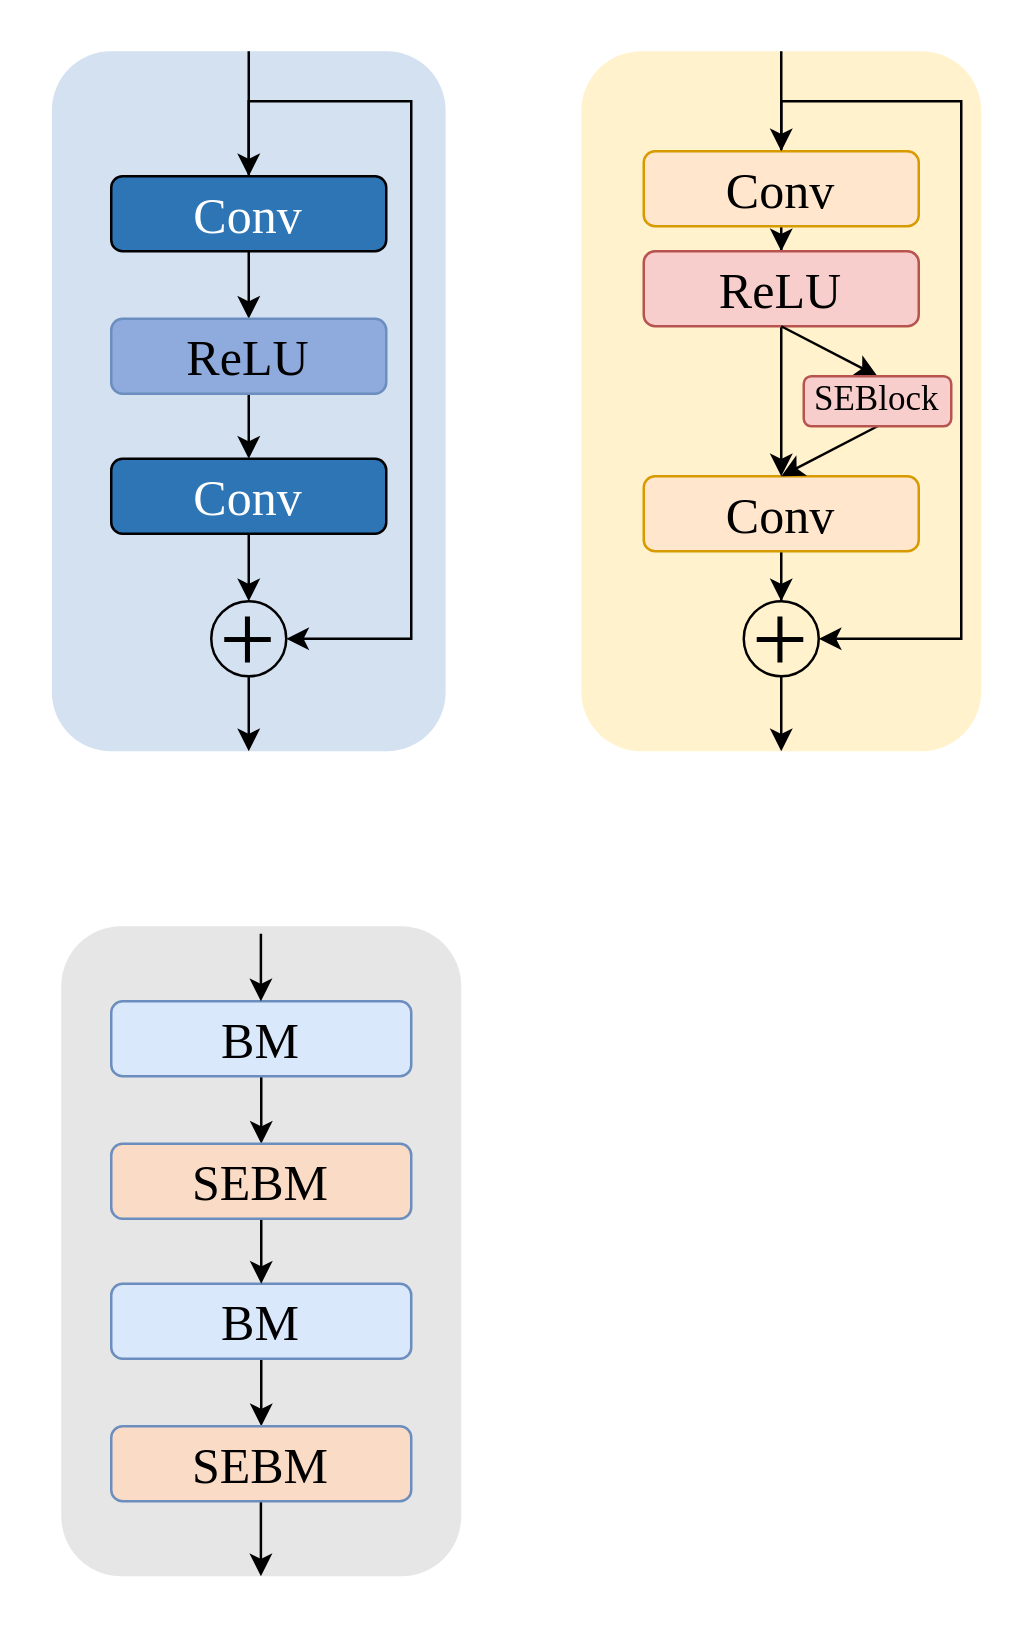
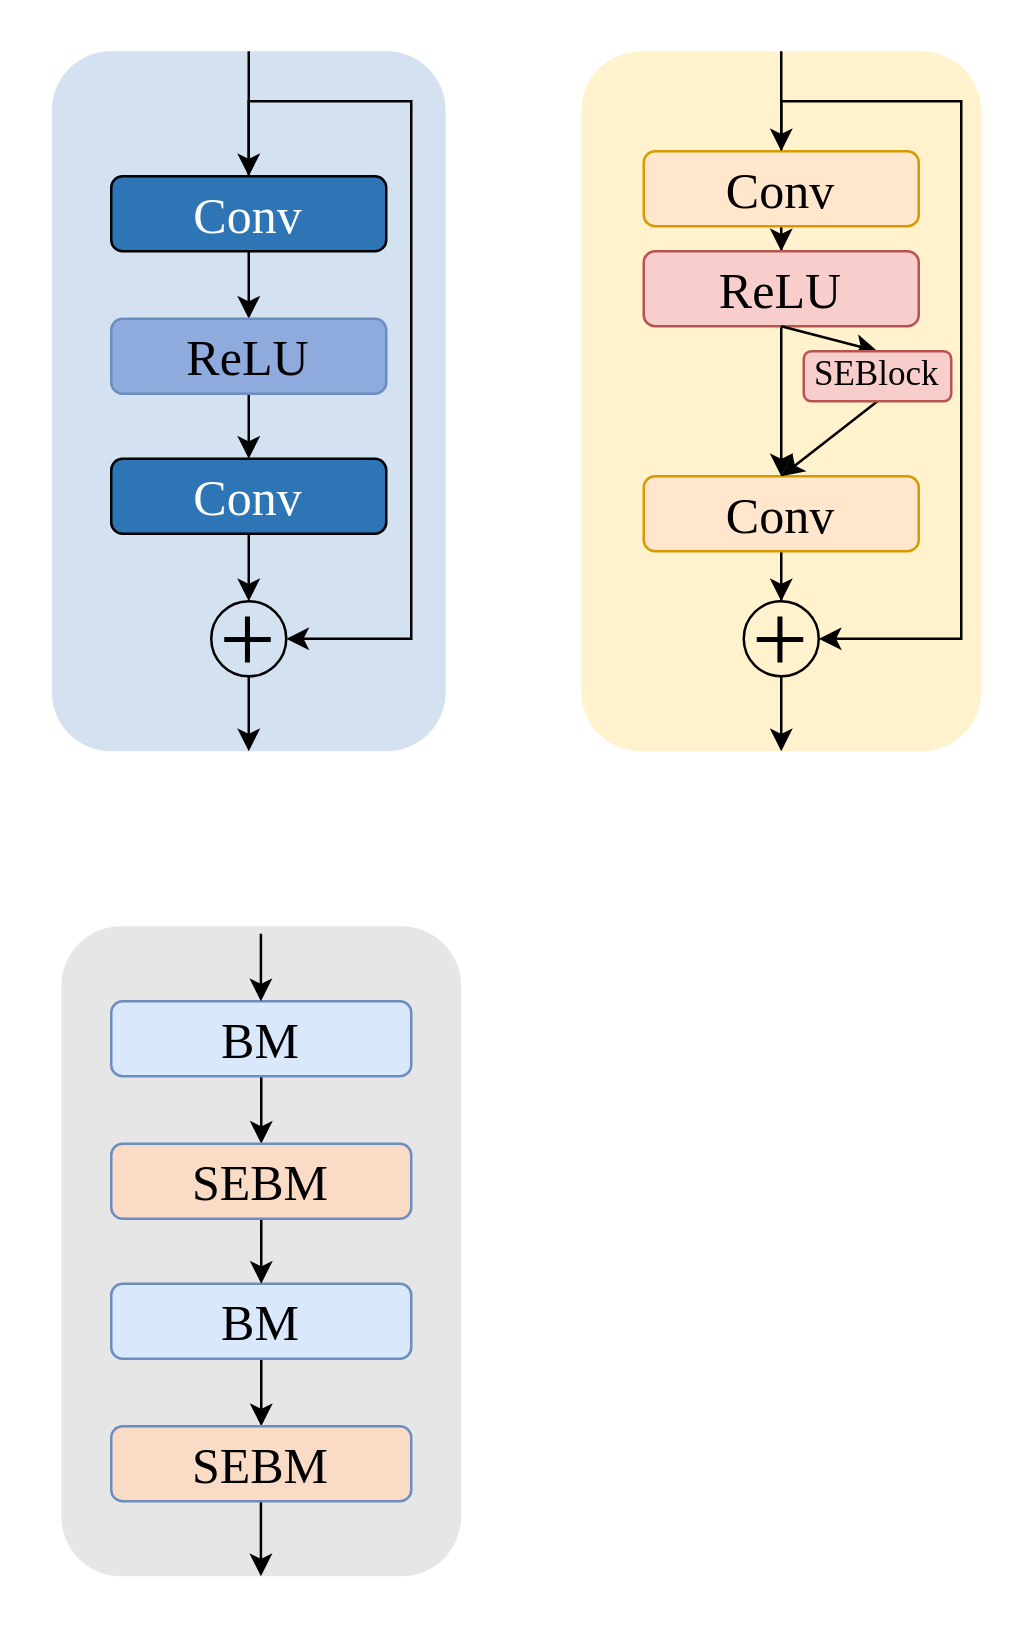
(878, 401) -> (878, 376)
